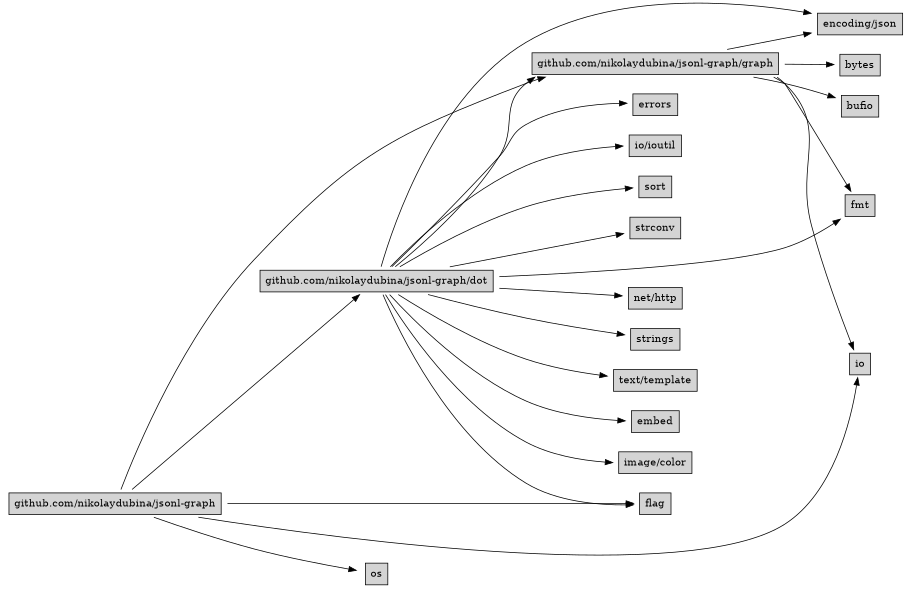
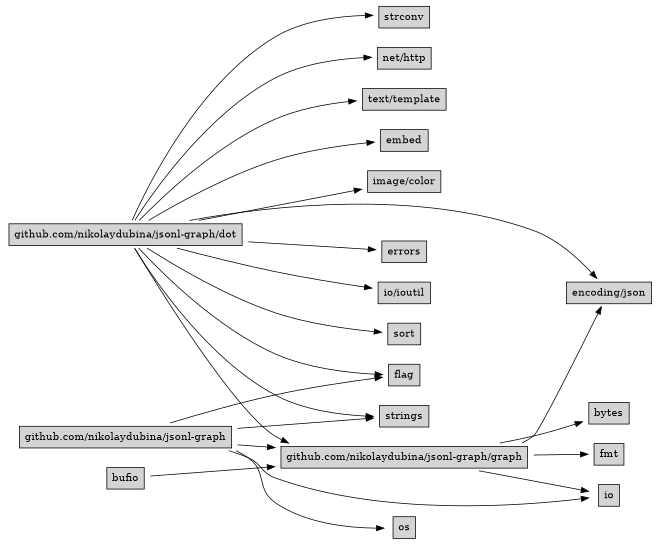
(793, 85) -> (209, 472)
(670, 266) -> none
(243, 395) -> (302, 424)
